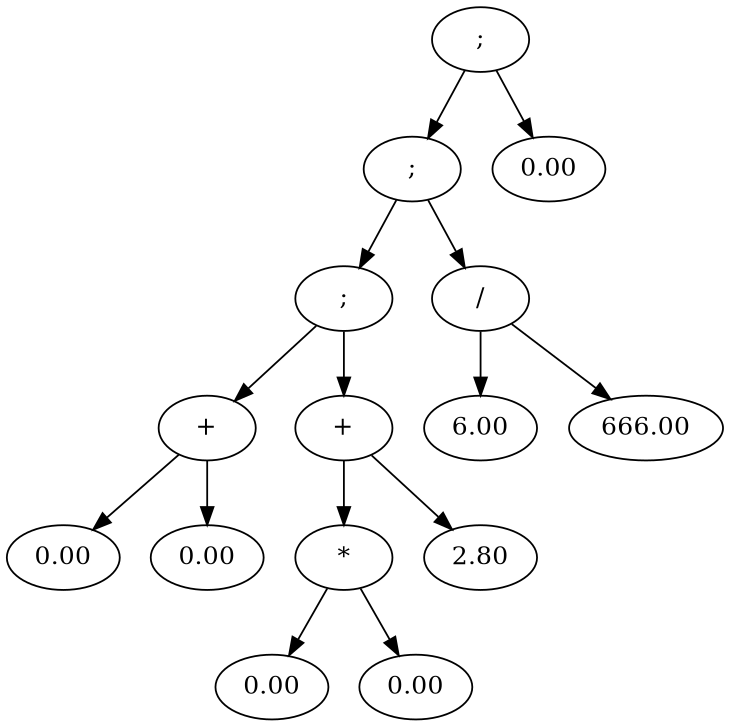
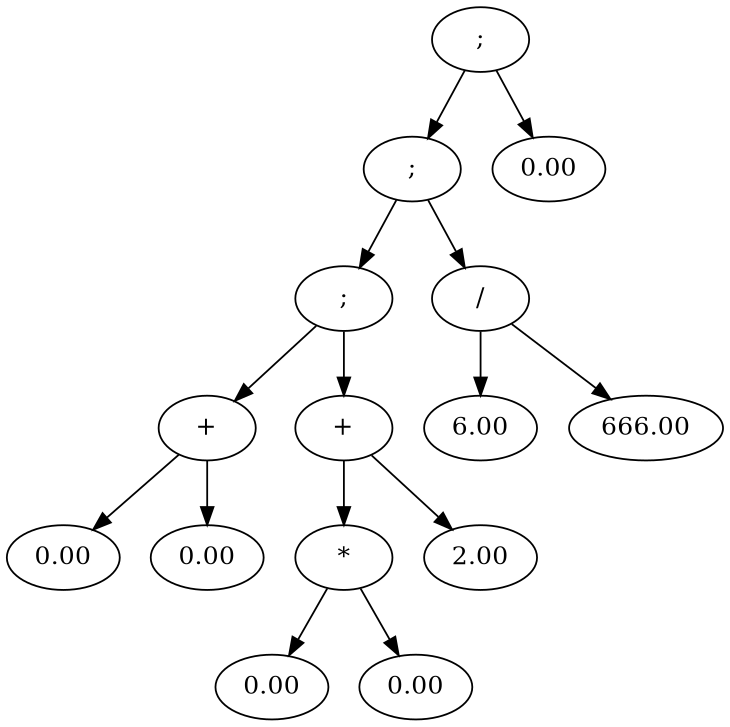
(481, 558) -> (481, 558)
